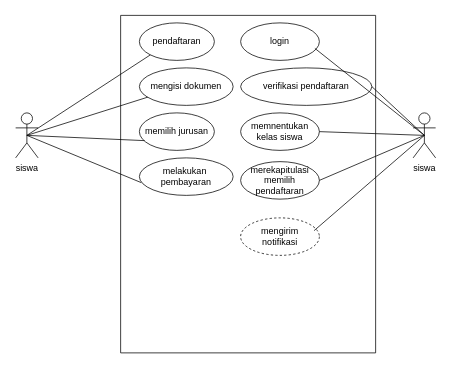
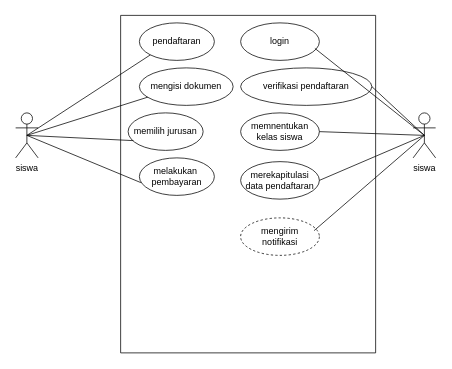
(177, 132) -> (165, 132)
(186, 177) -> (177, 177)
(280, 180) -> (280, 180)
